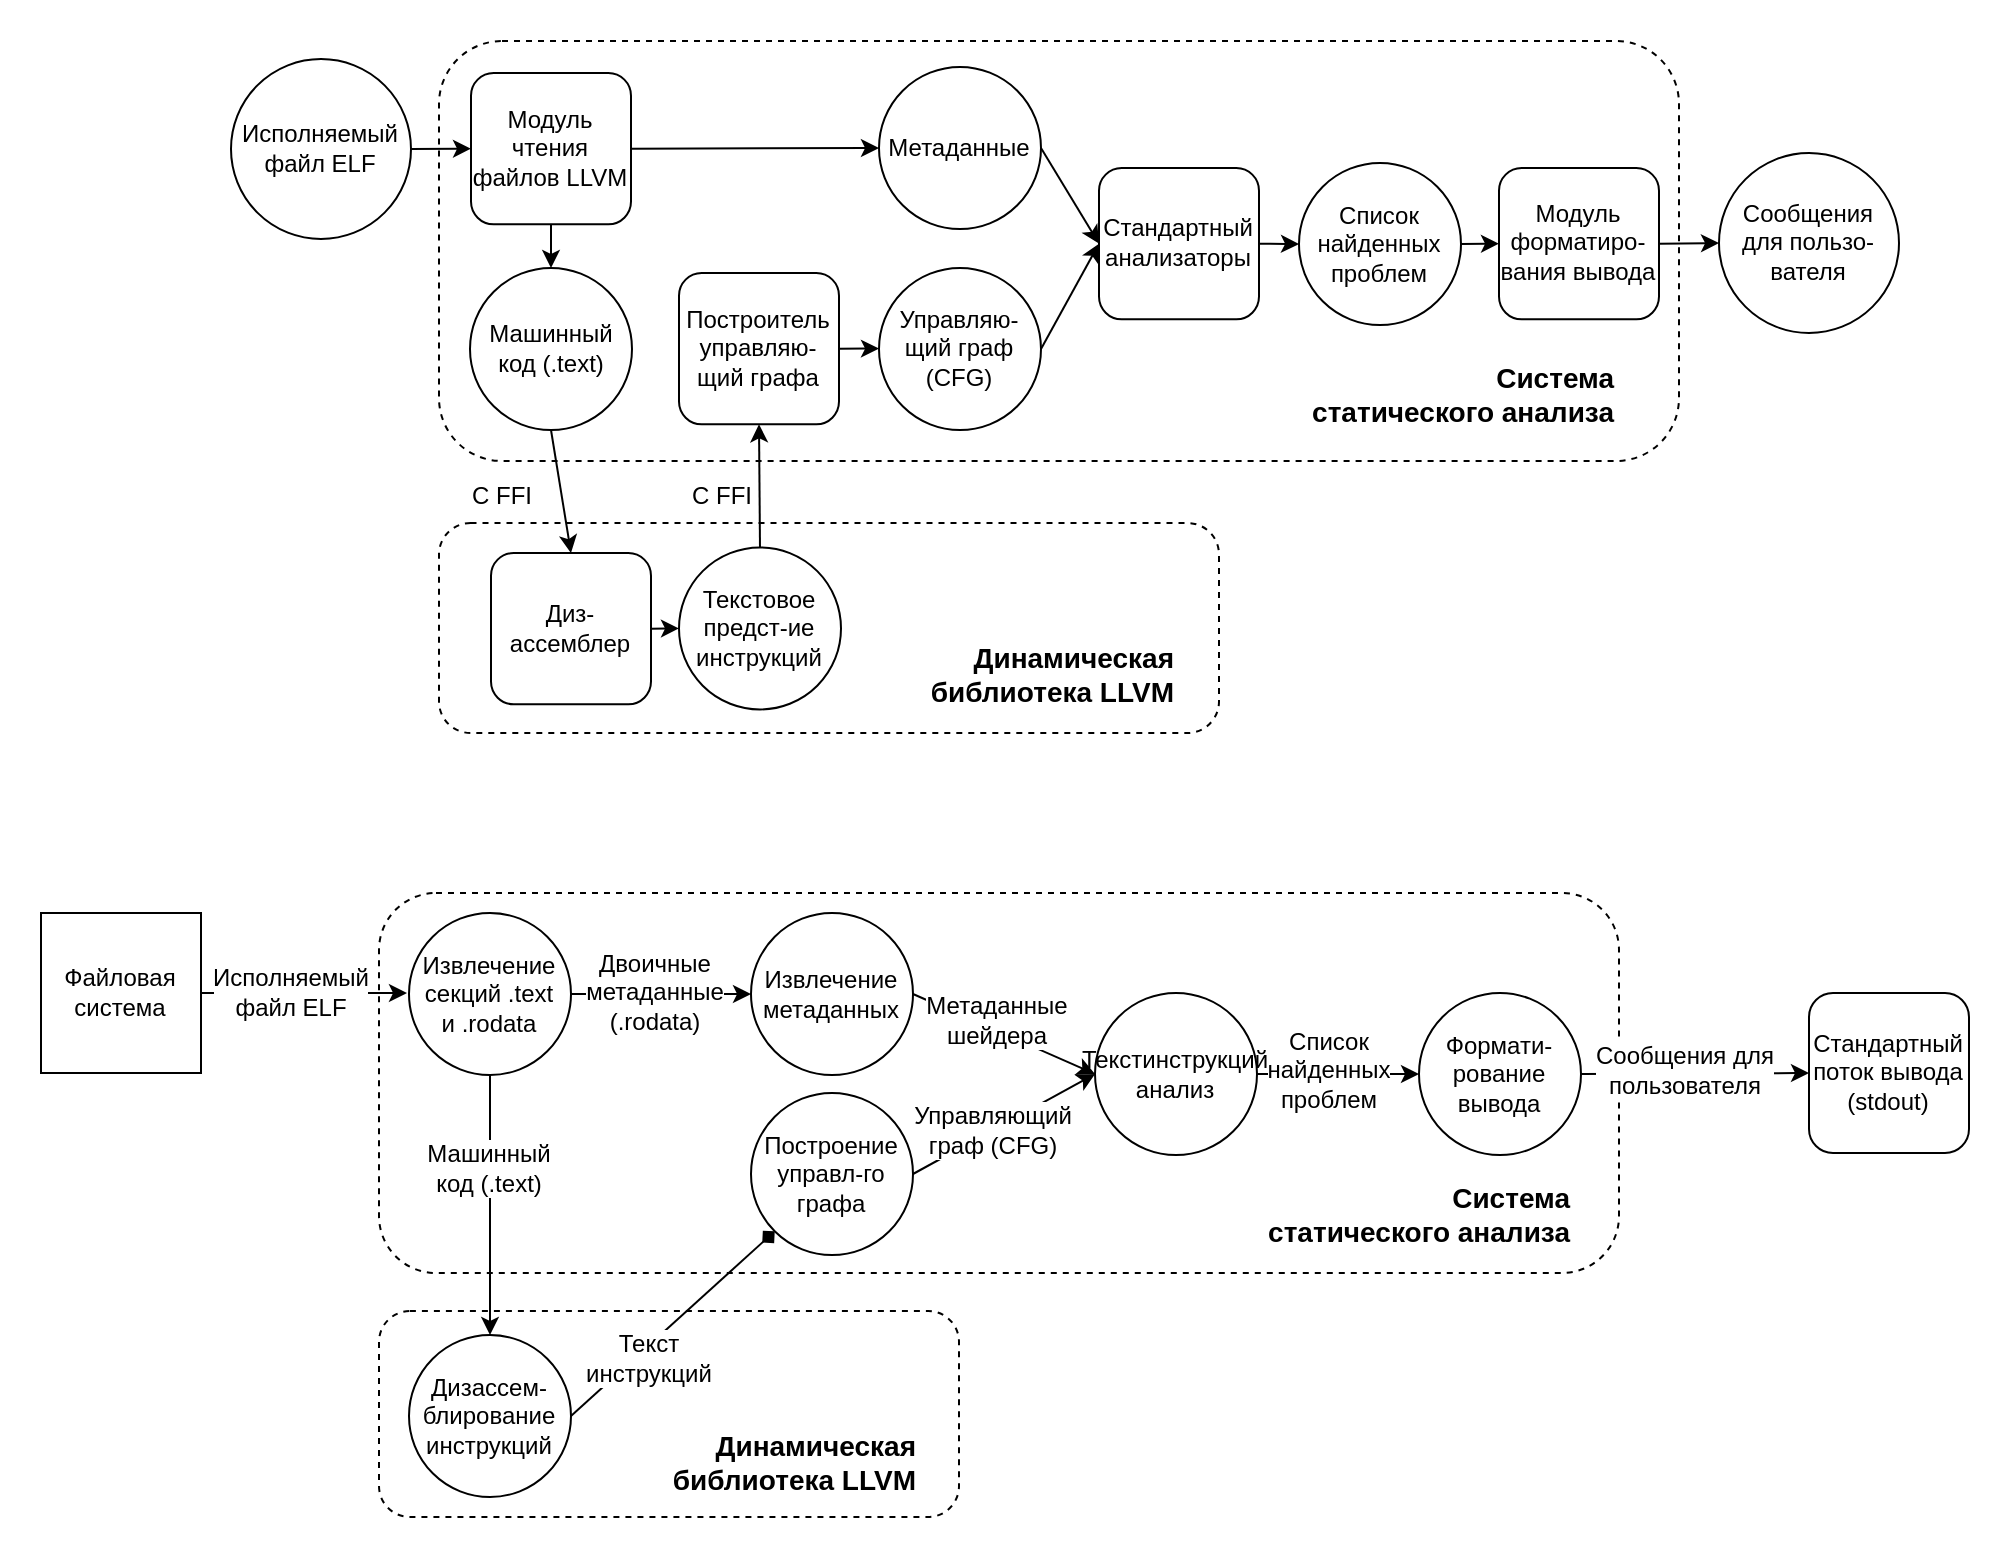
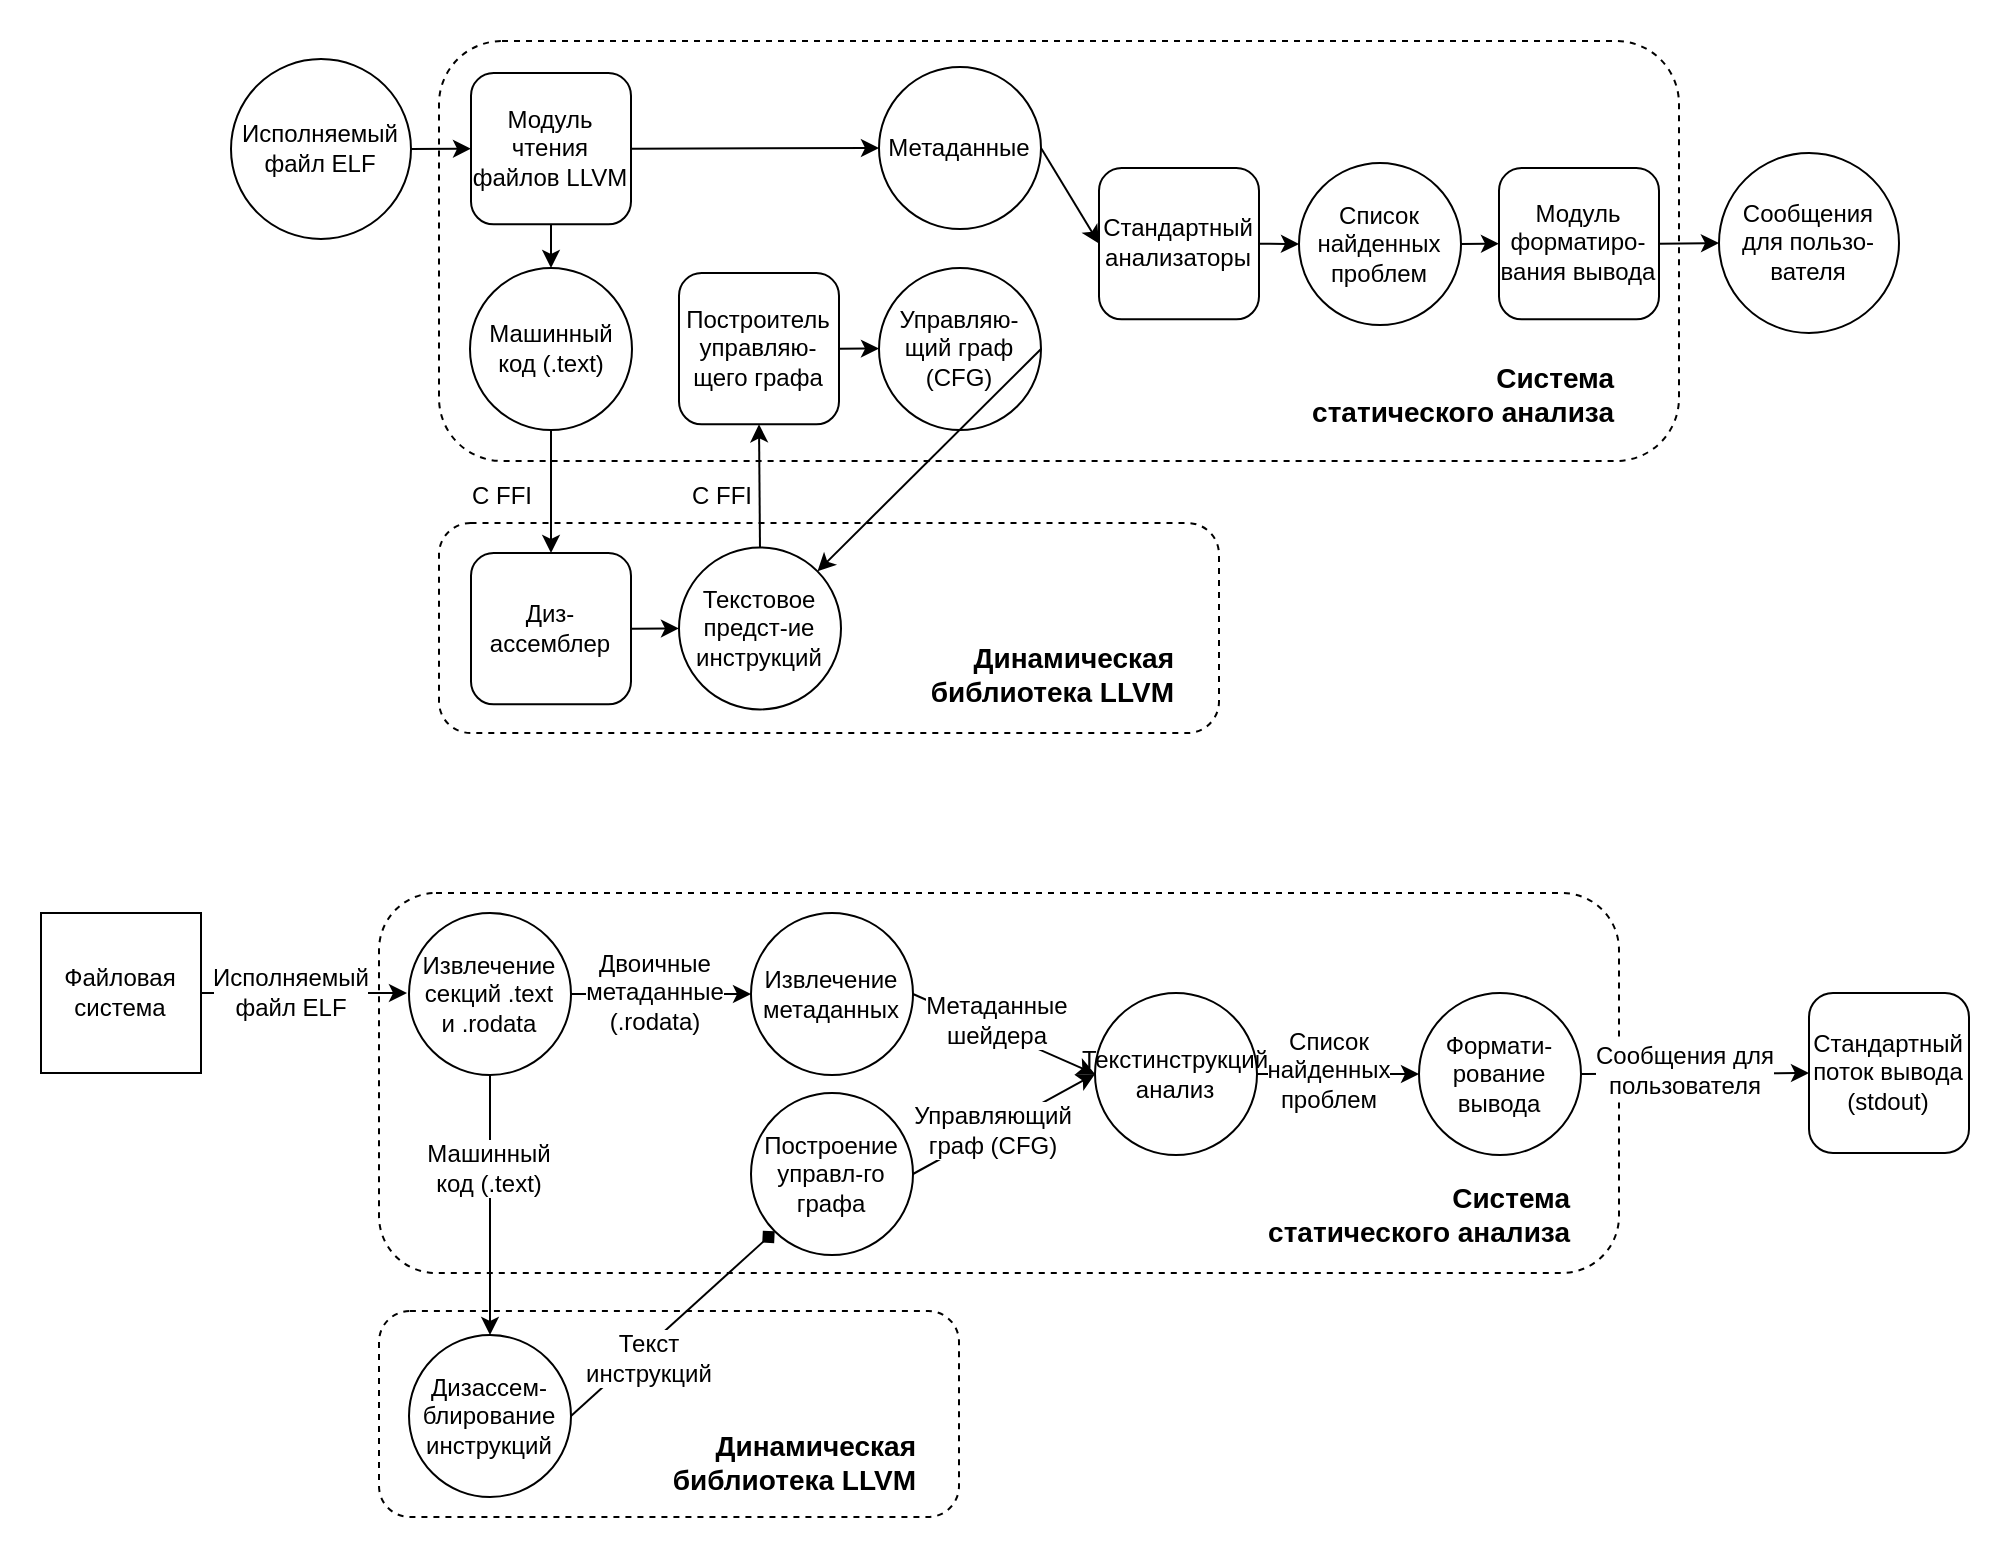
(1067, 302) -> (934, 456)
(759, 349) -> (759, 349)
(571, 629) -> (551, 629)
